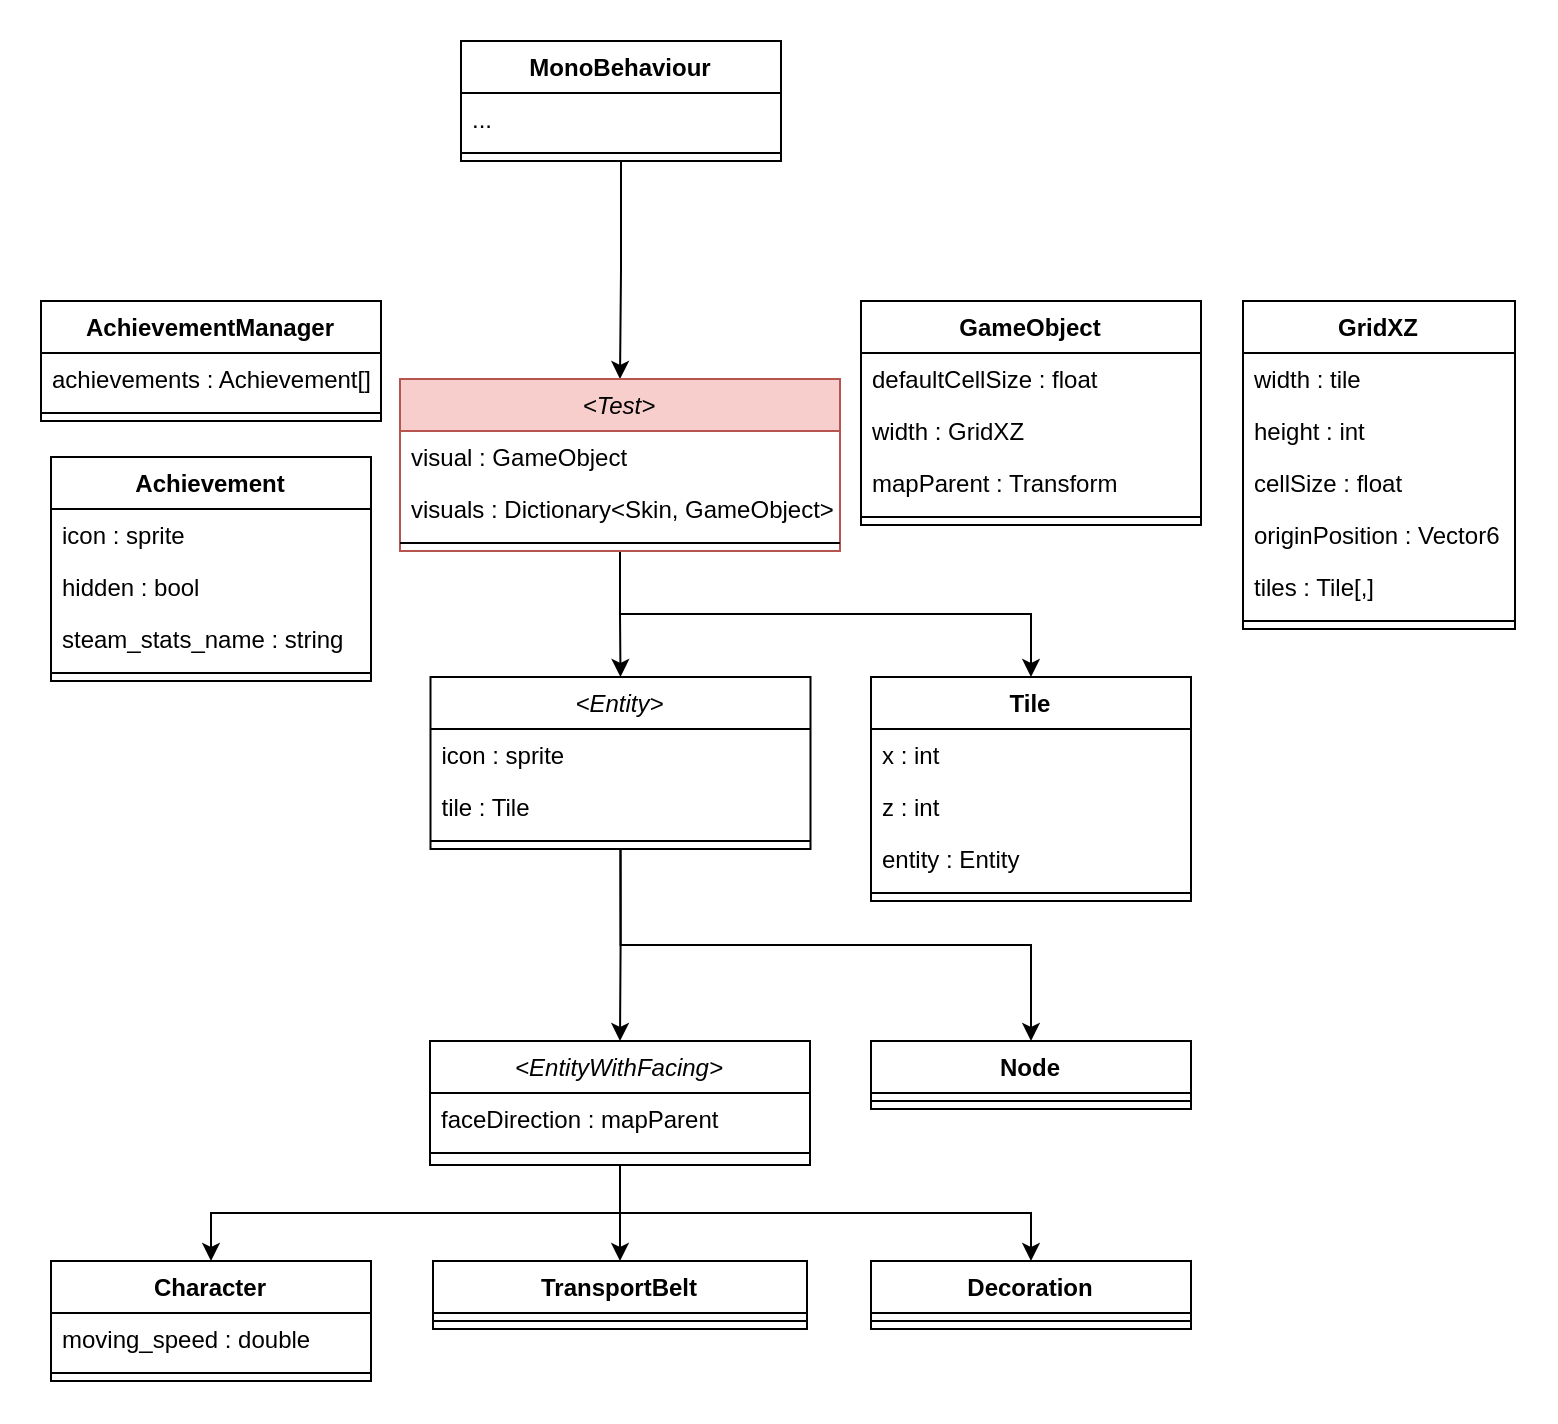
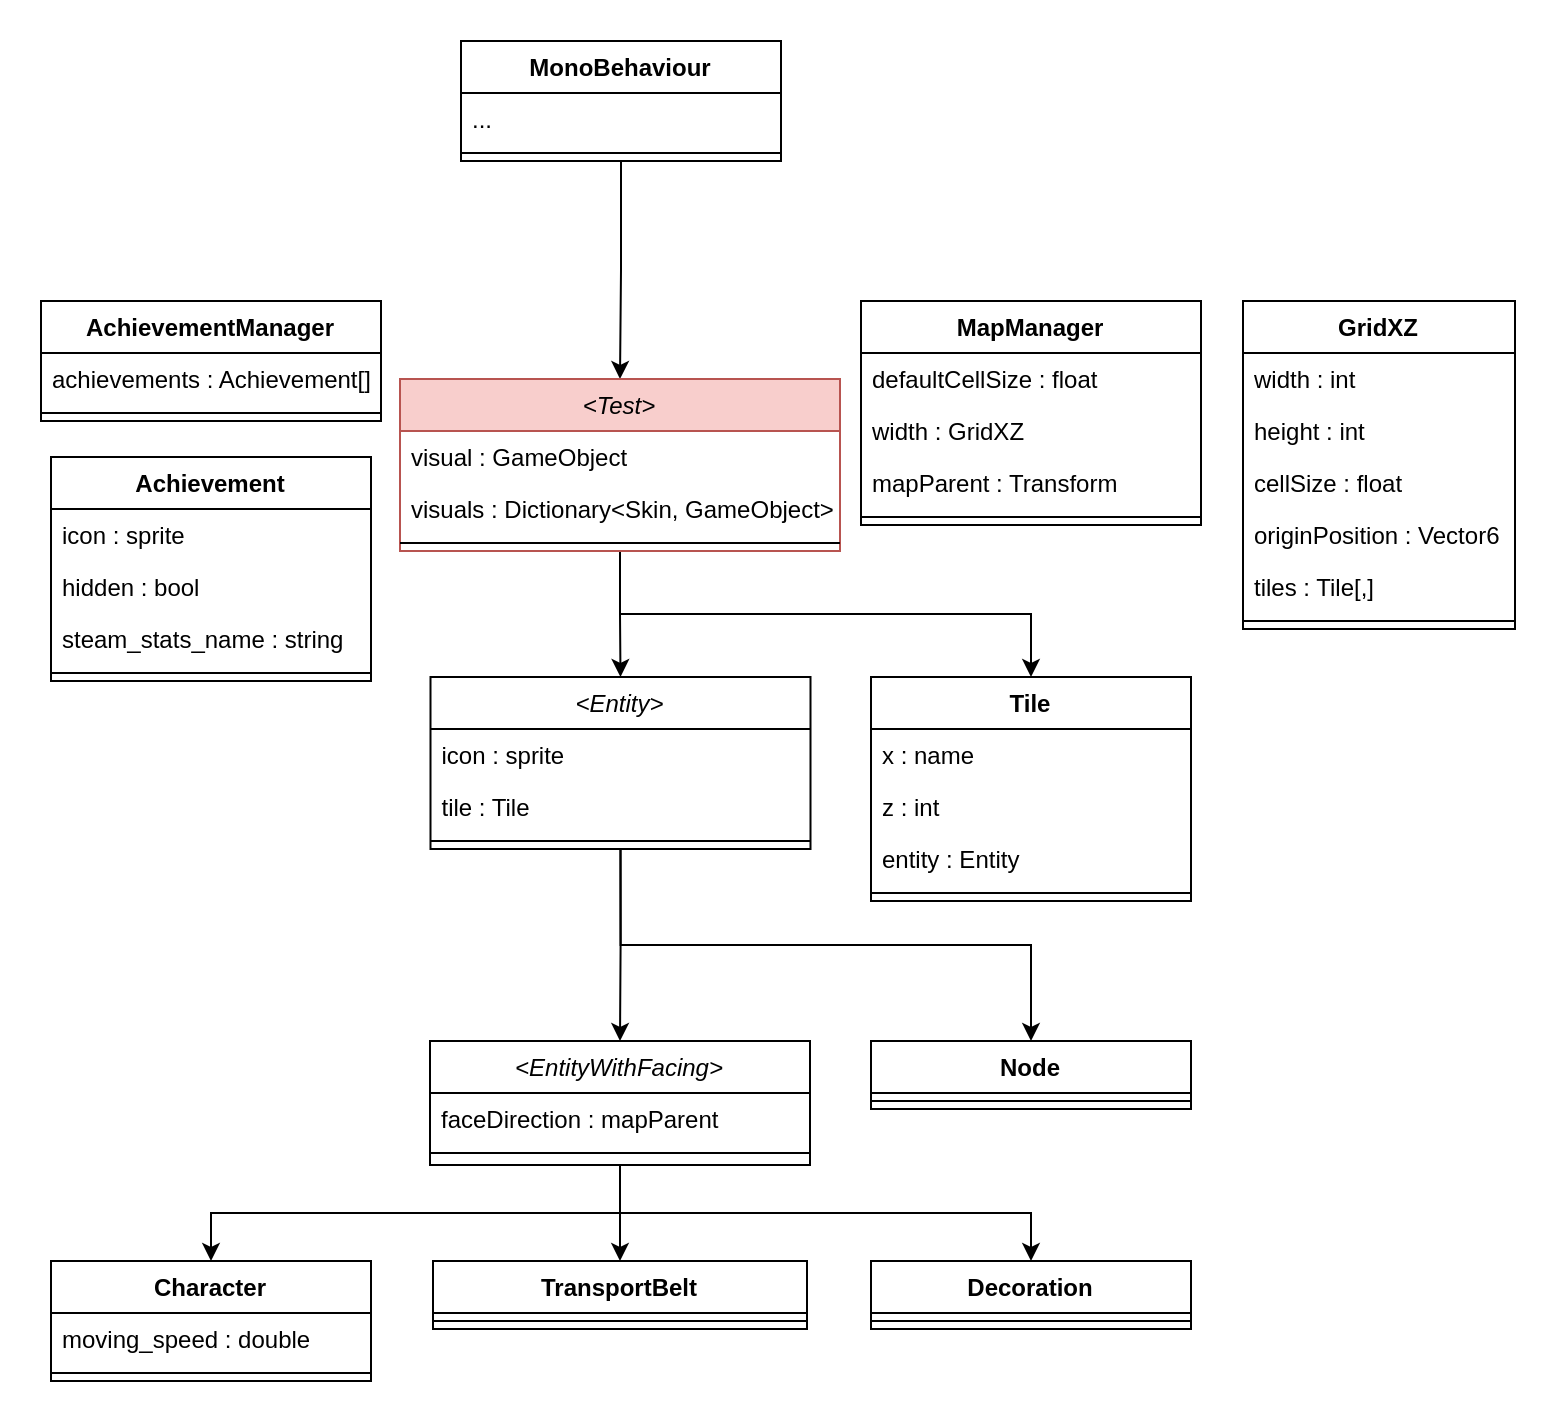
(1030, 328) -> (1030, 328)
(1316, 380) -> (1312, 380)
(917, 756) -> (926, 756)
